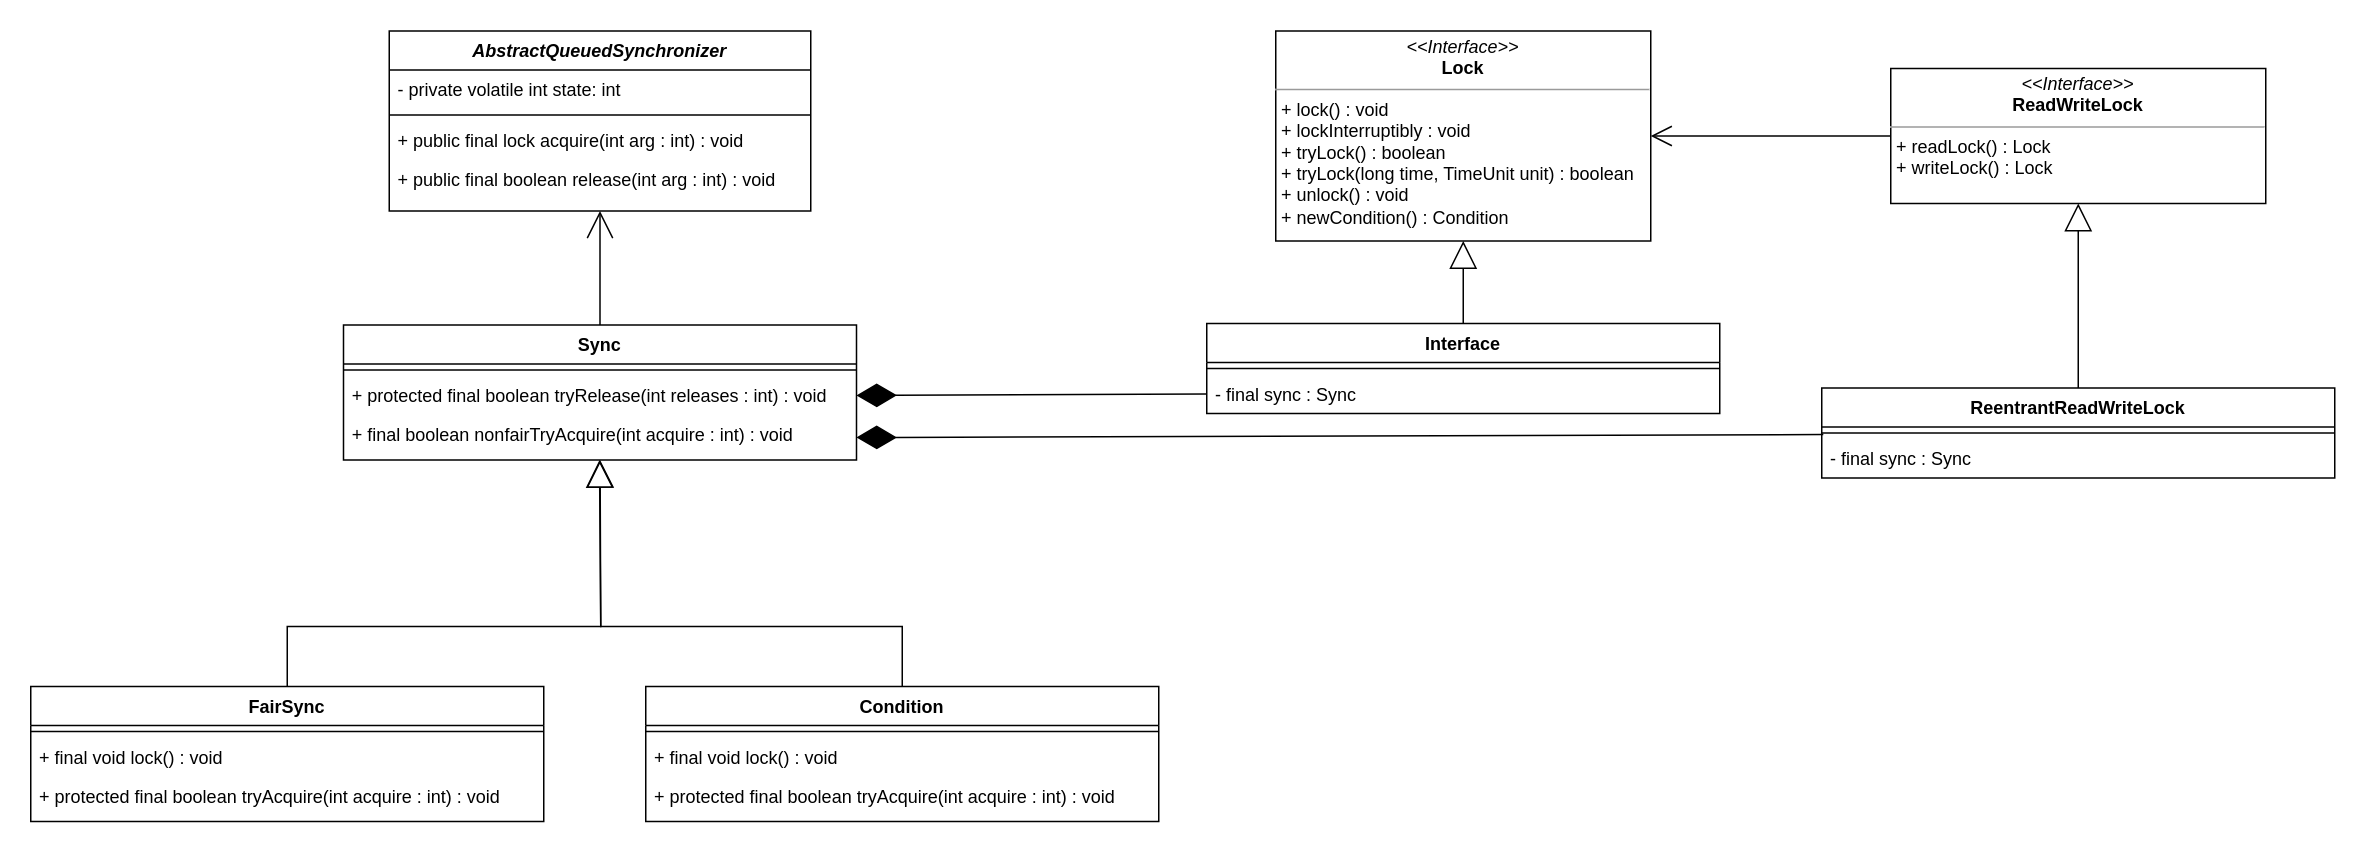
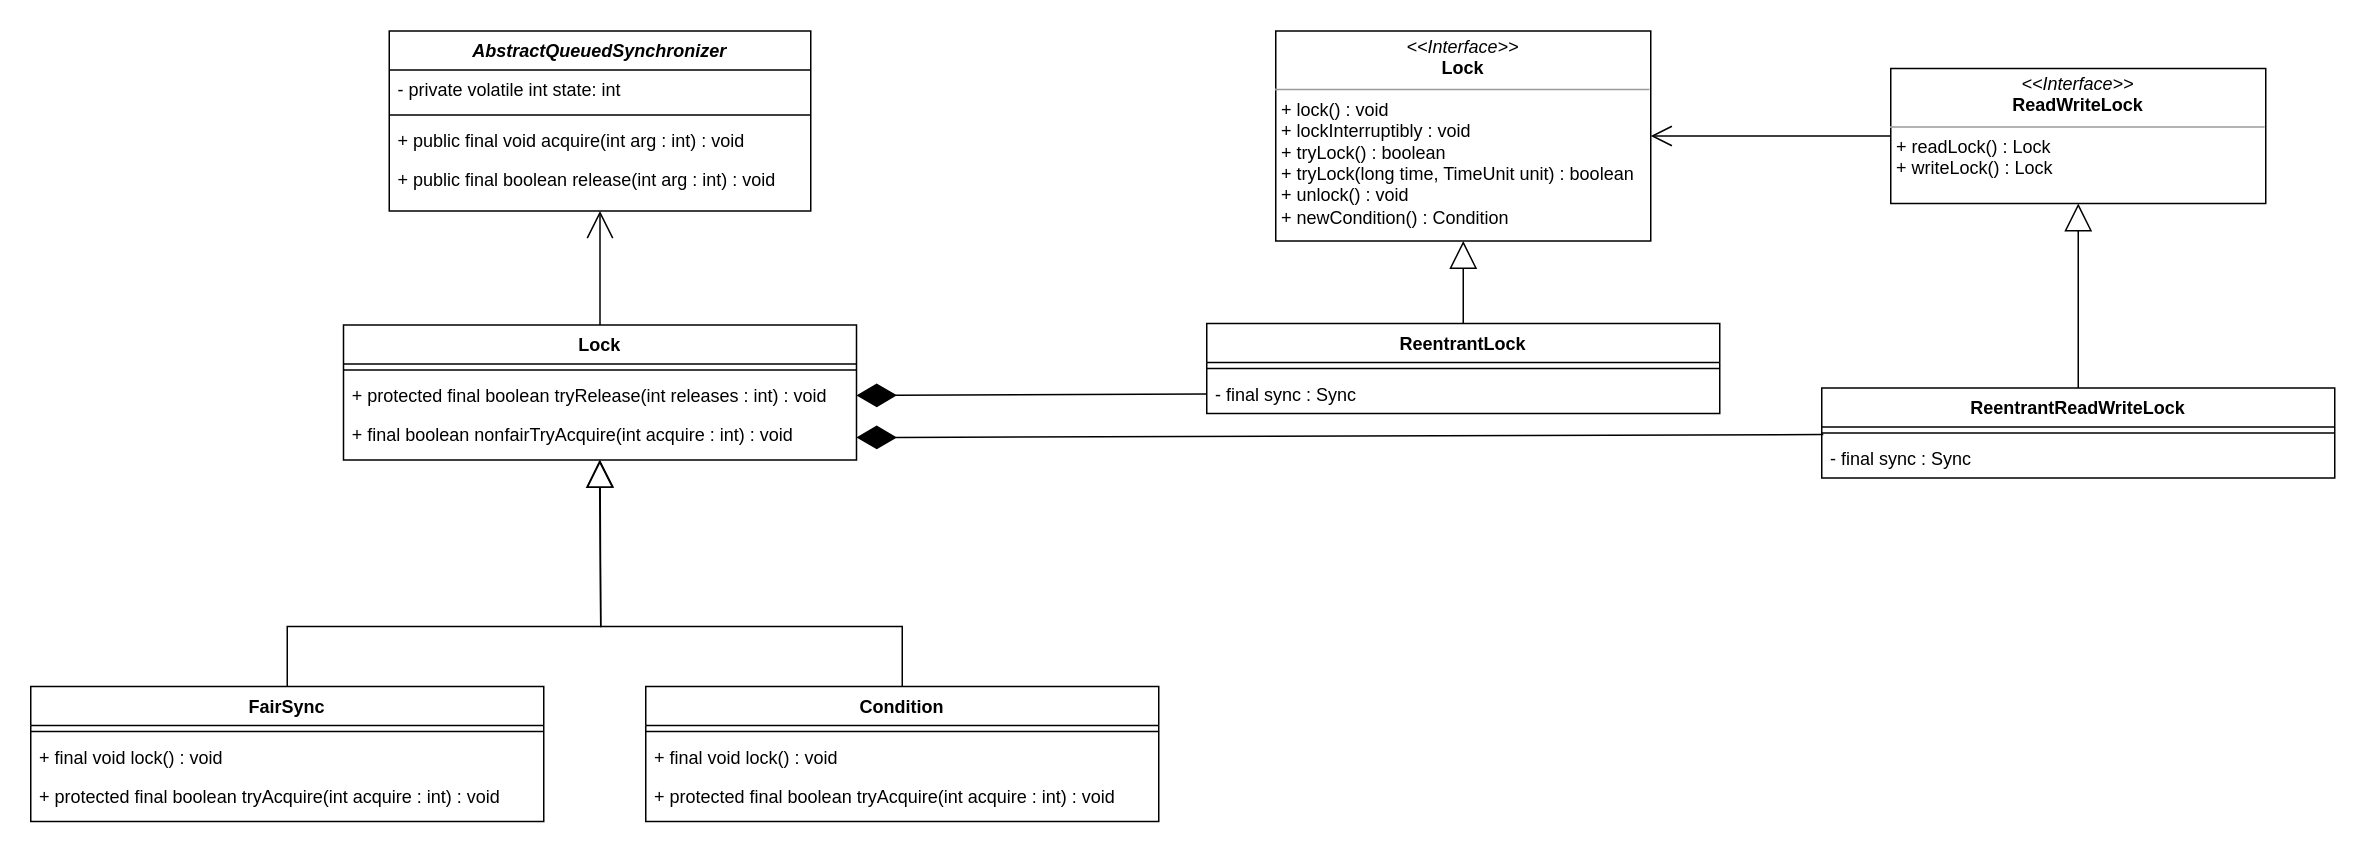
(598, 141) -> (598, 141)
(1463, 344) -> (1463, 344)
(599, 345) -> (599, 345)
